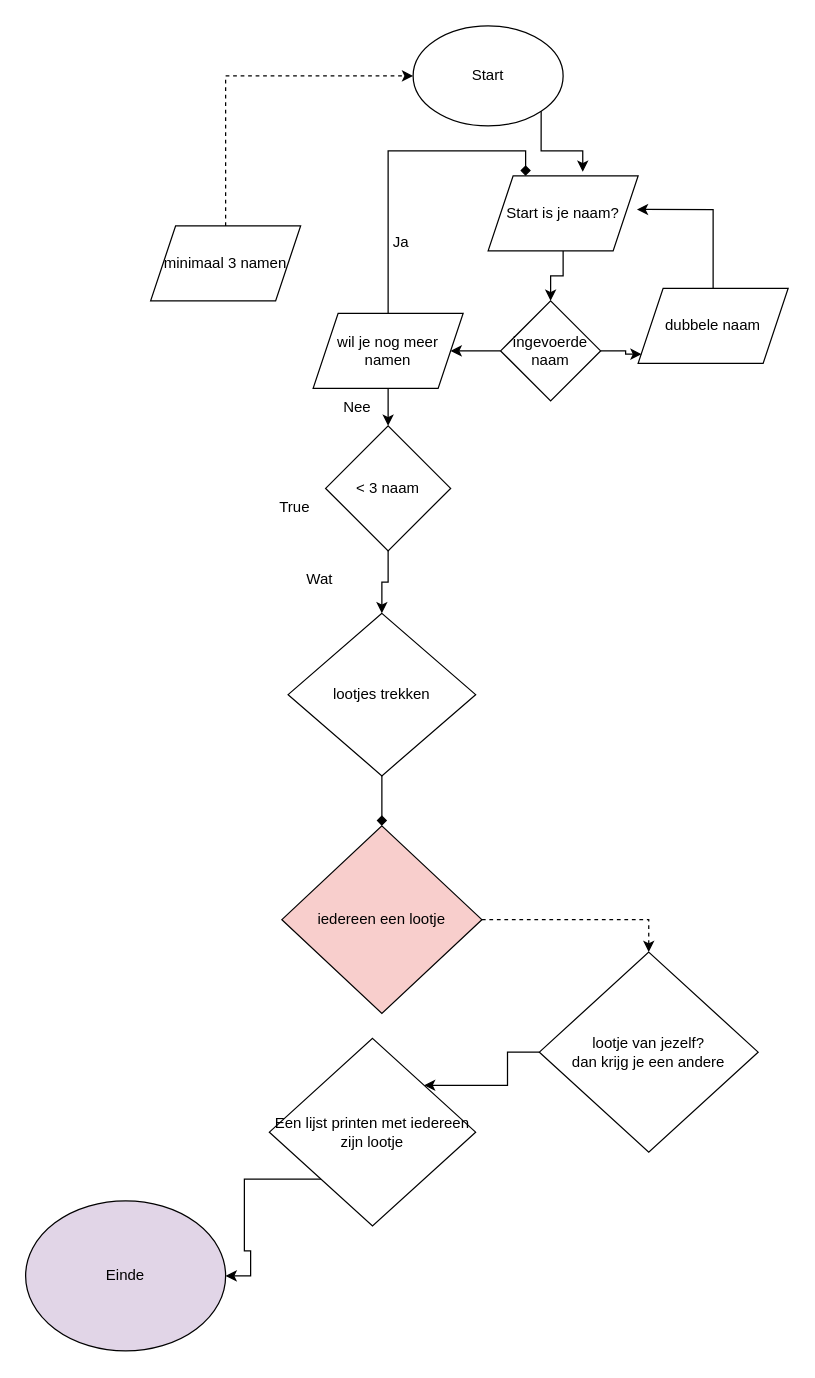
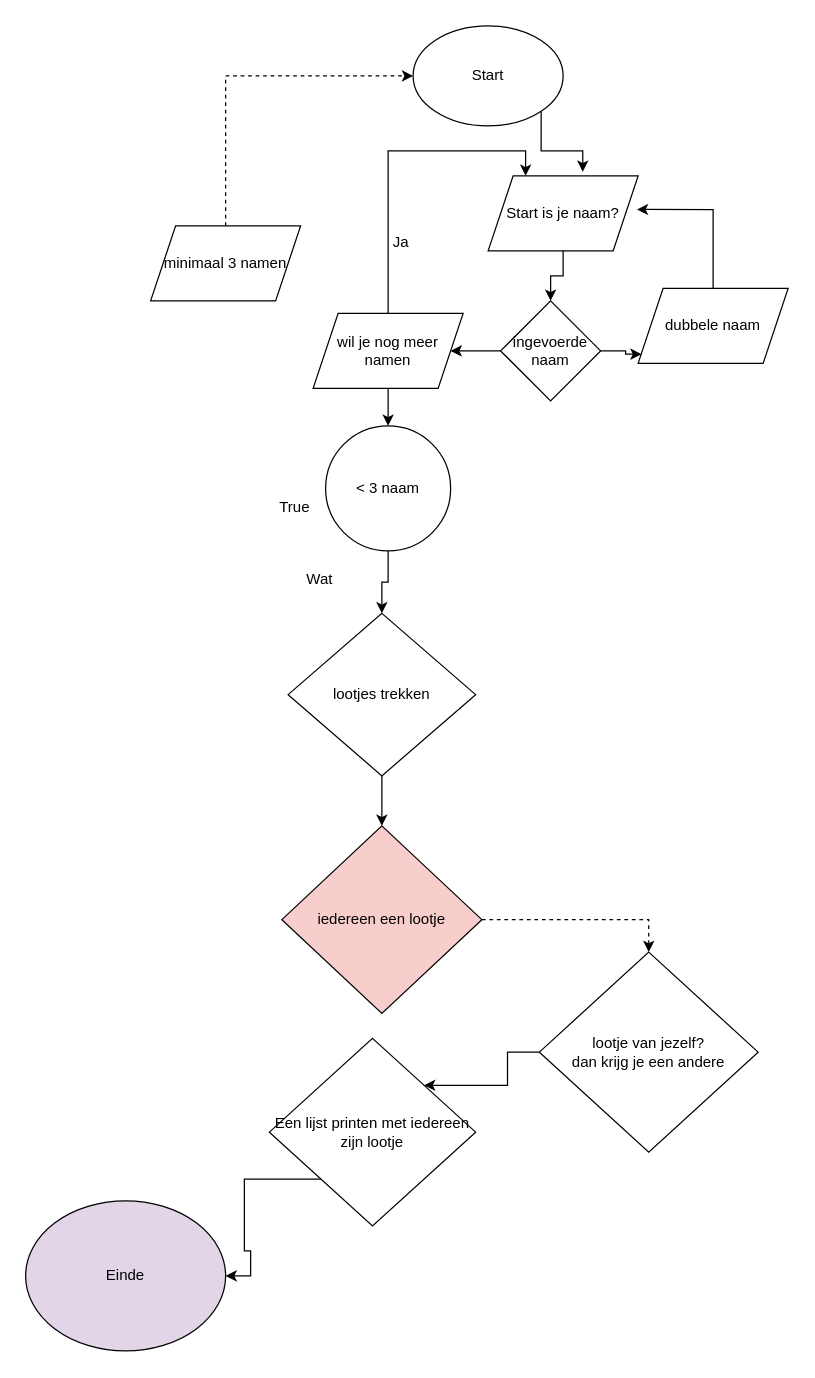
(526, 165) -> (526, 166)
(357, 407) -> none
(388, 488) -> (388, 488)
(382, 815) -> (382, 816)
